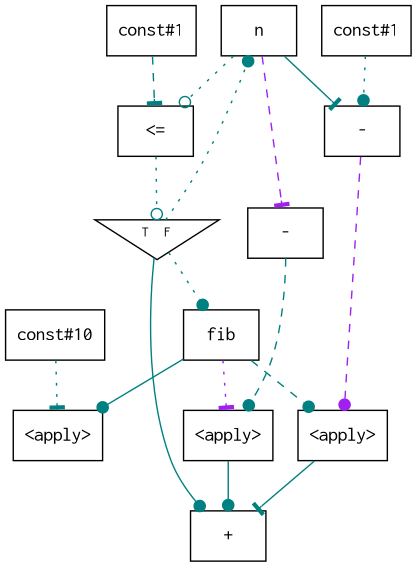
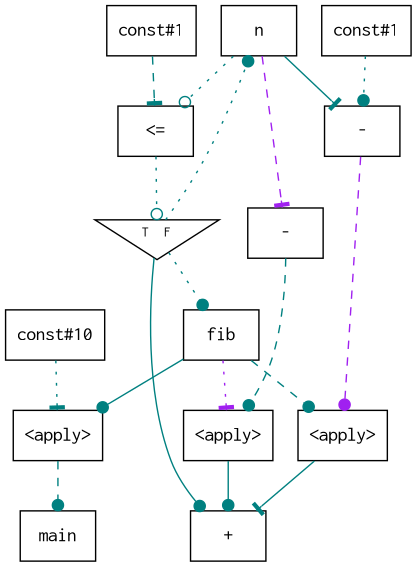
none -> (58, 536)
